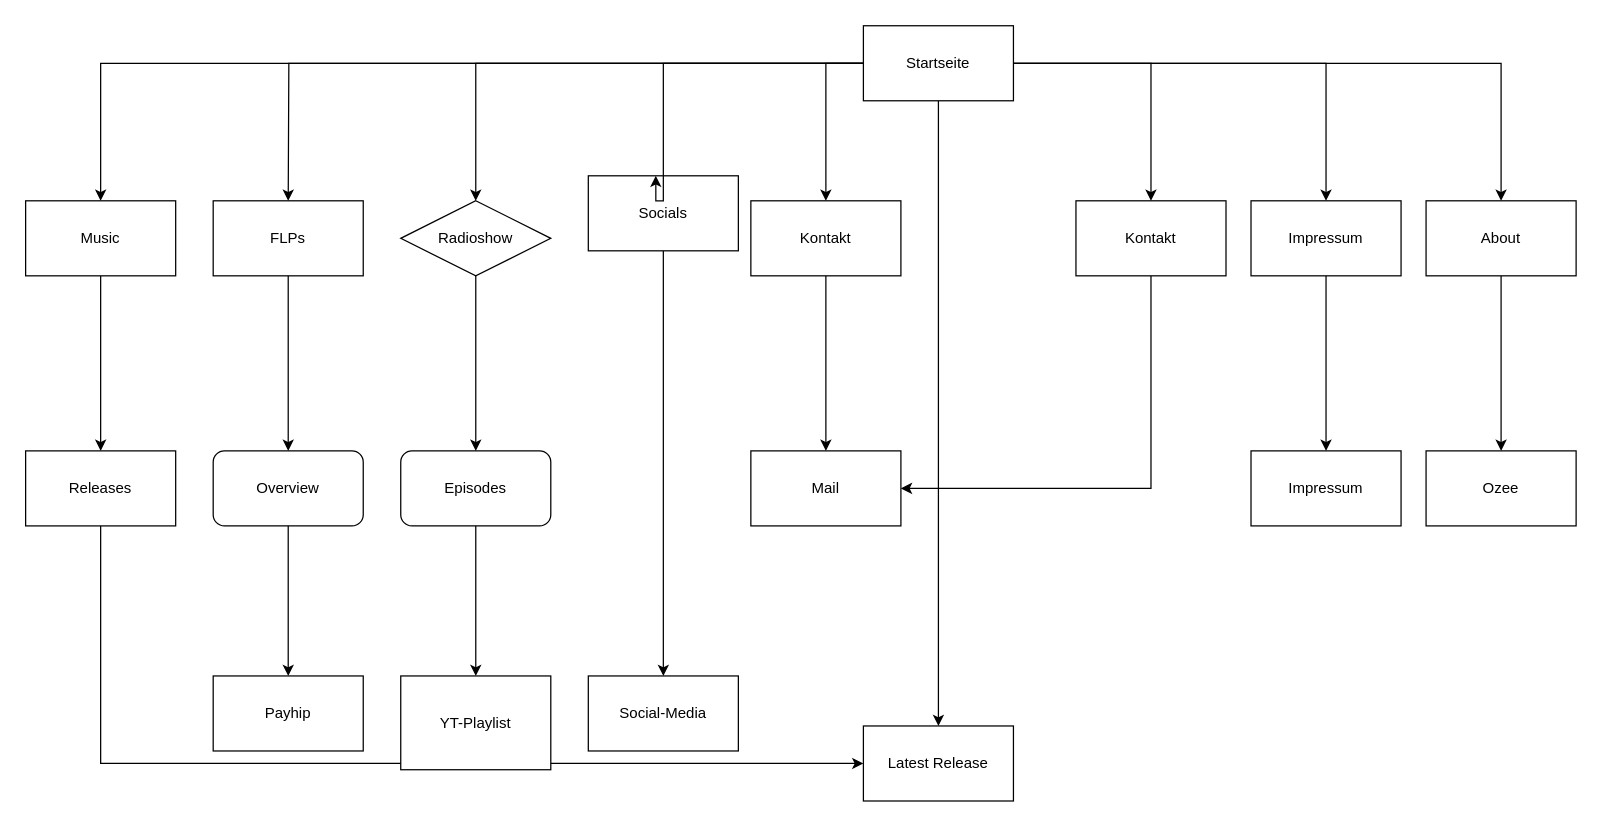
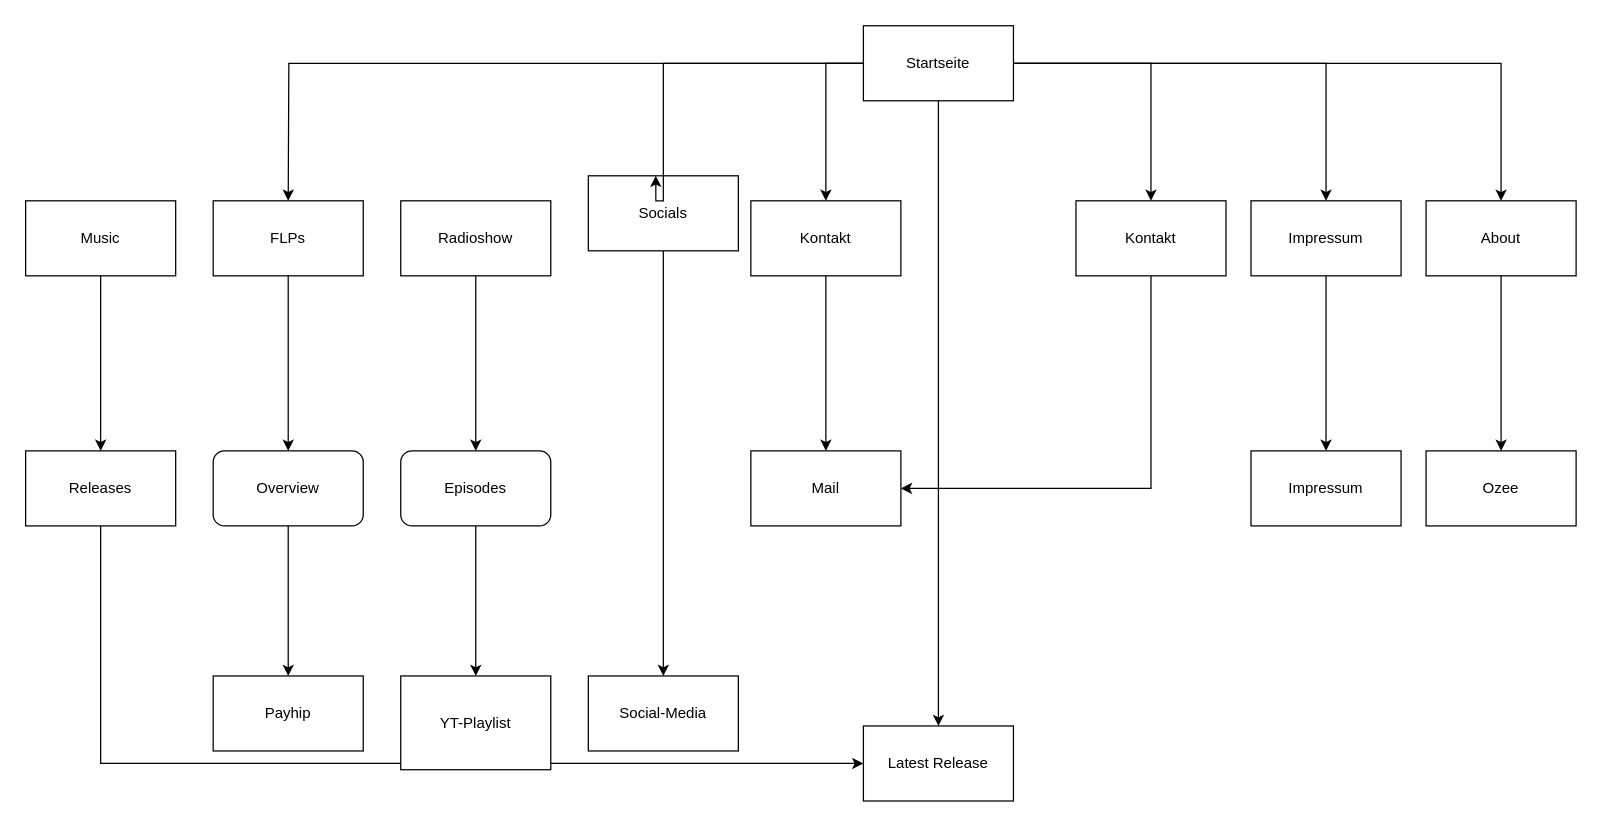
(129, 63) -> none
(476, 128) -> none
(476, 238) -> (476, 238)
